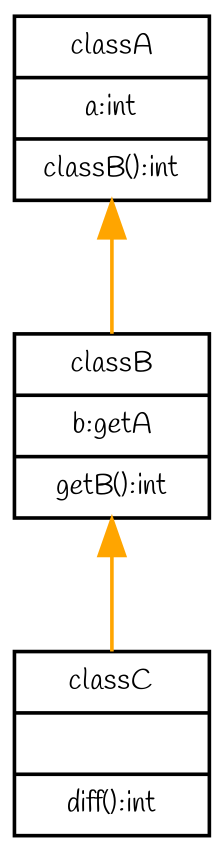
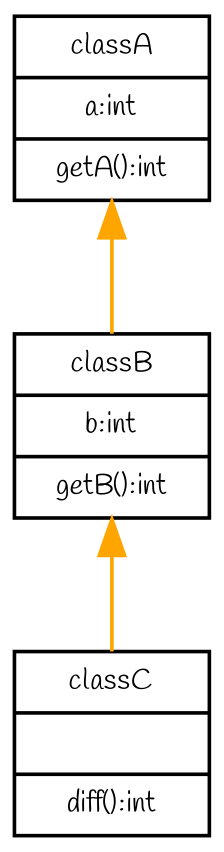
(112, 168) -> (112, 168)
(112, 424) -> (112, 424)
